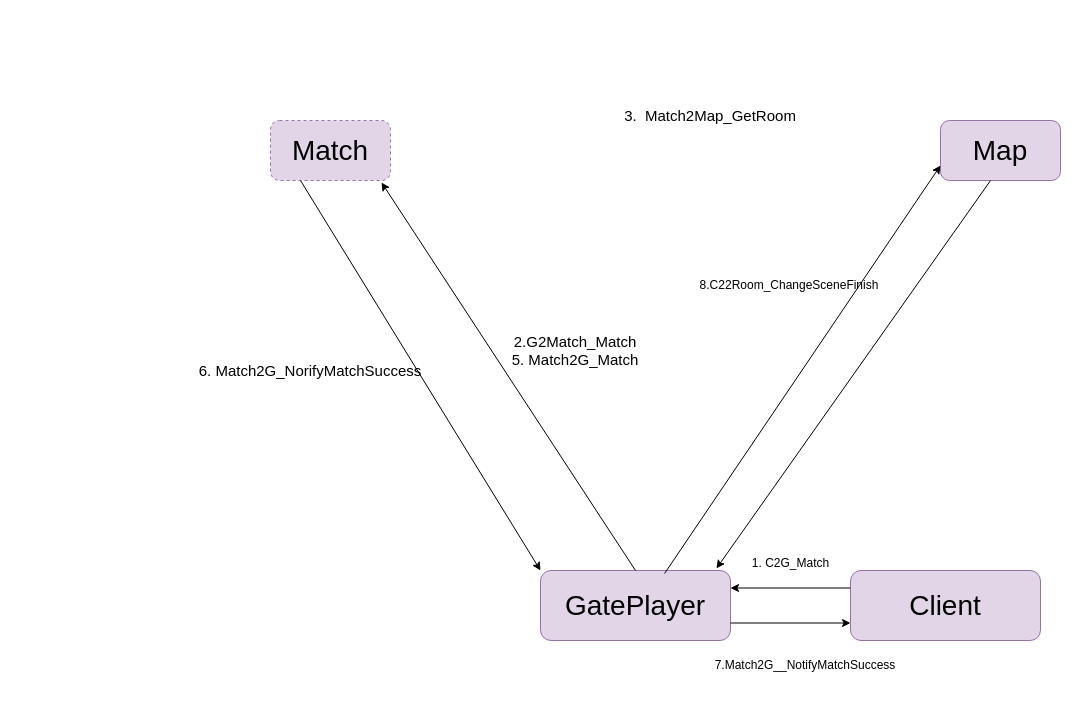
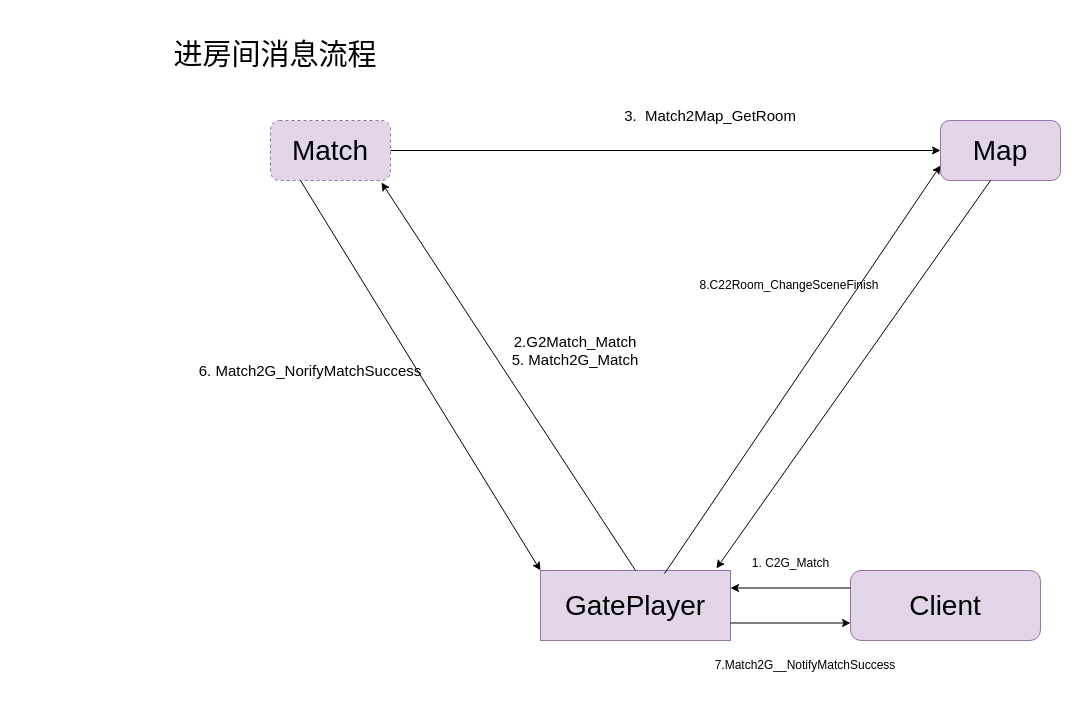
none -> (276, 56)
none -> (662, 151)
(636, 606) -> (636, 606)
